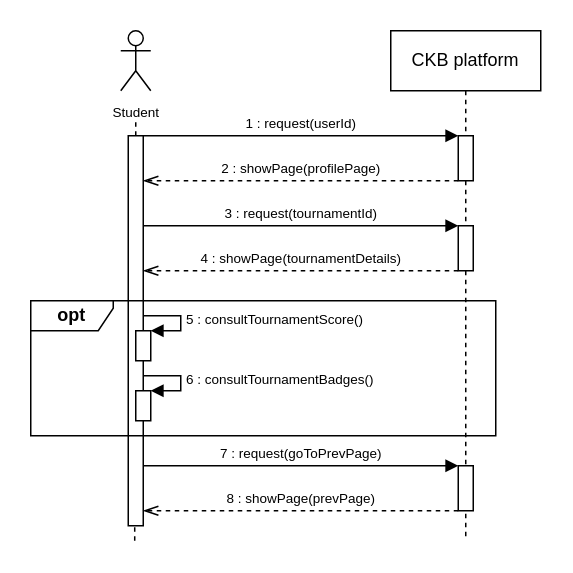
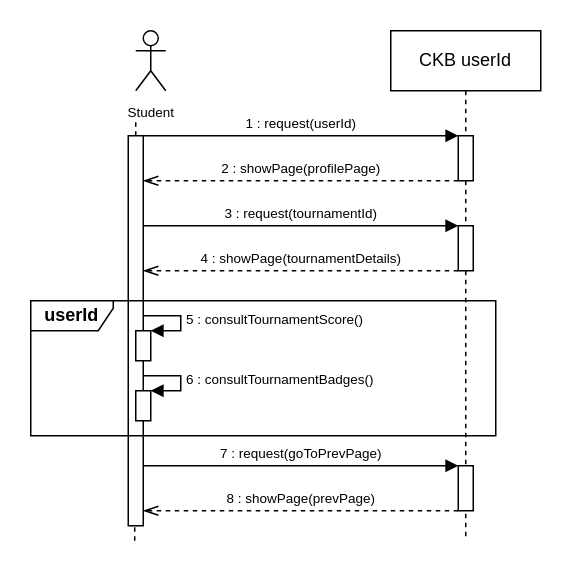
(136, 61) -> (151, 61)
(466, 61) -> (466, 61)
(72, 316) -> (72, 316)
